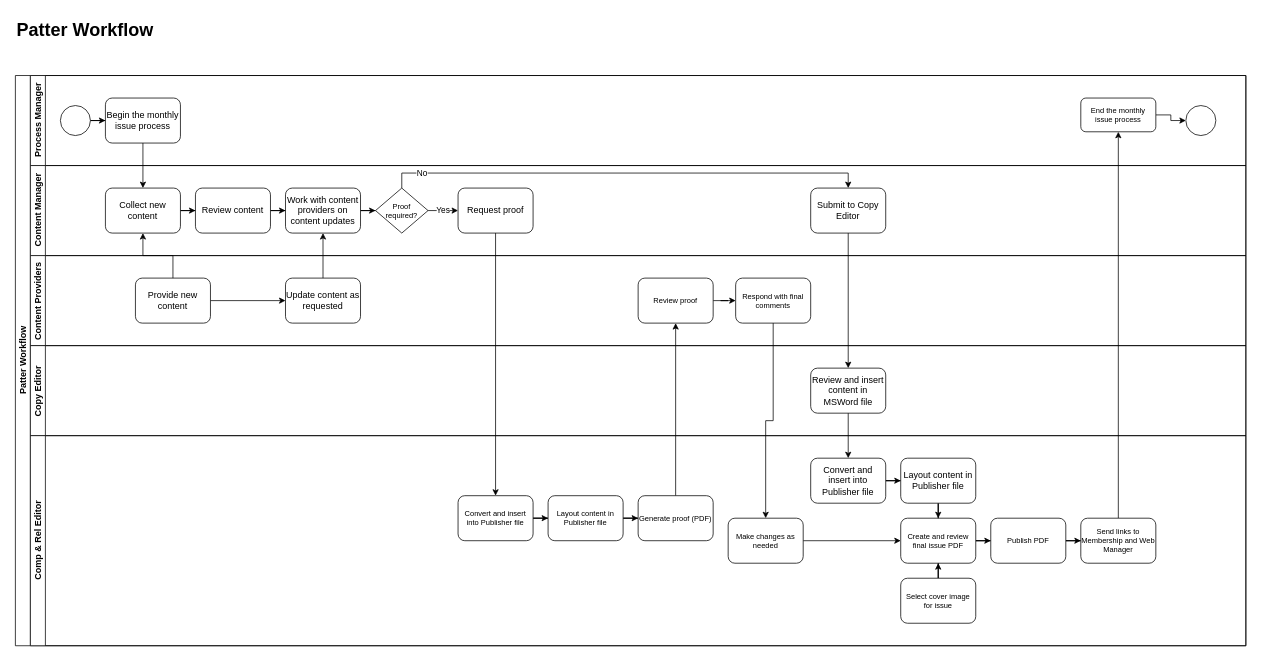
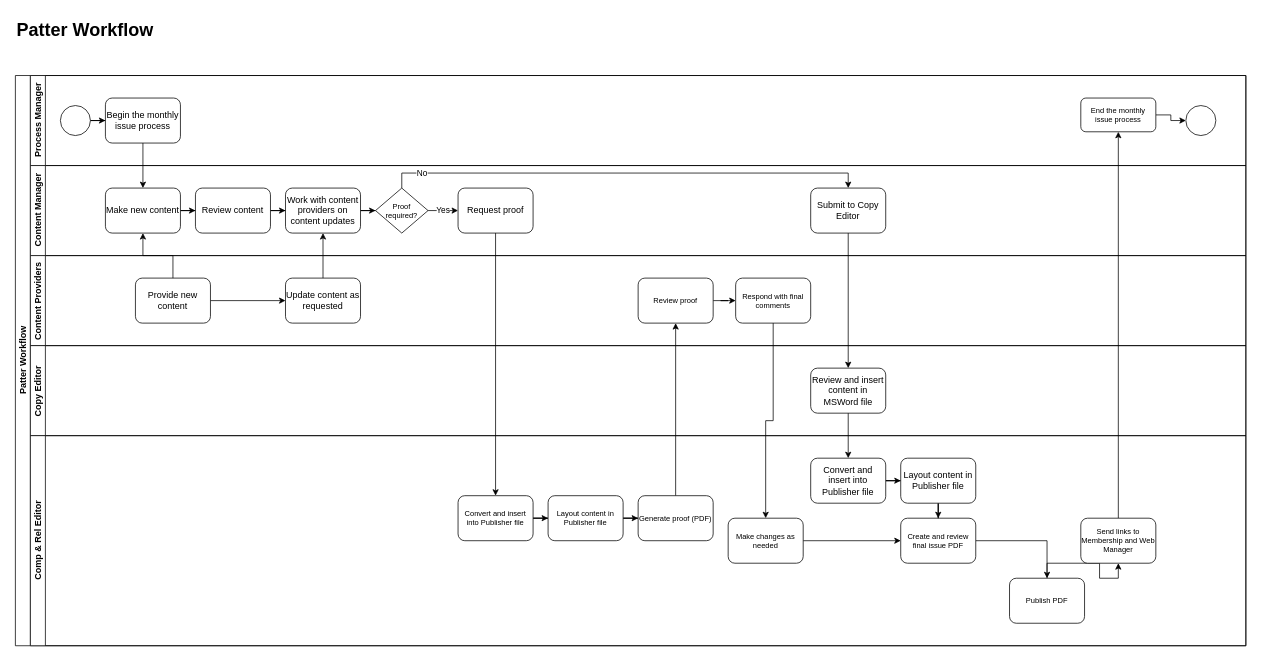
(143, 210) -> (143, 210)
(1028, 540) -> (1047, 600)
(938, 568) -> none
(938, 600) -> none
